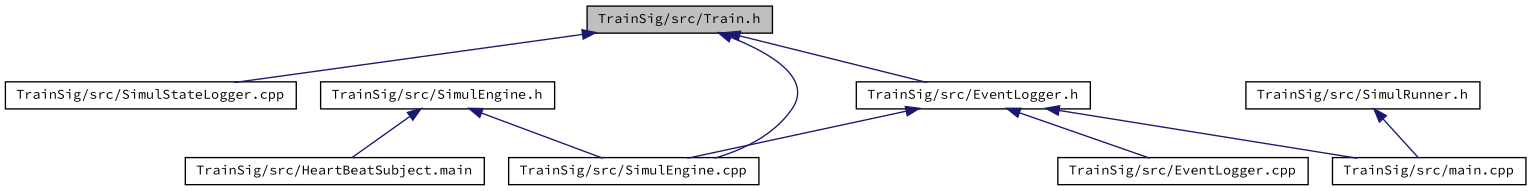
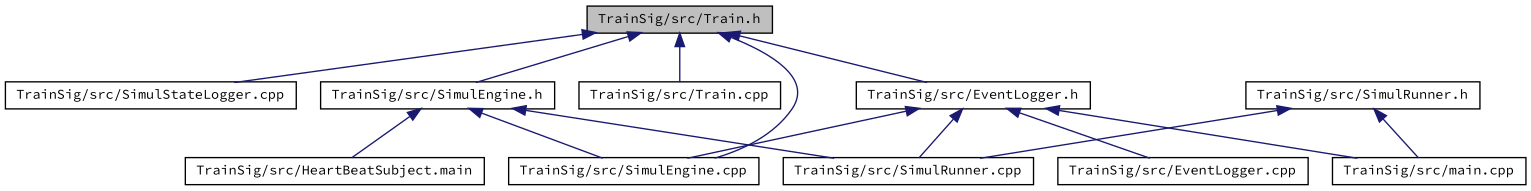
none -> (552, 60)
none -> (680, 95)
none -> (908, 171)
